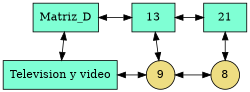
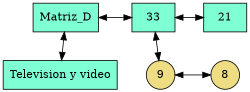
(153, 18) -> (153, 18)
(225, 46) -> none
(132, 75) -> none
